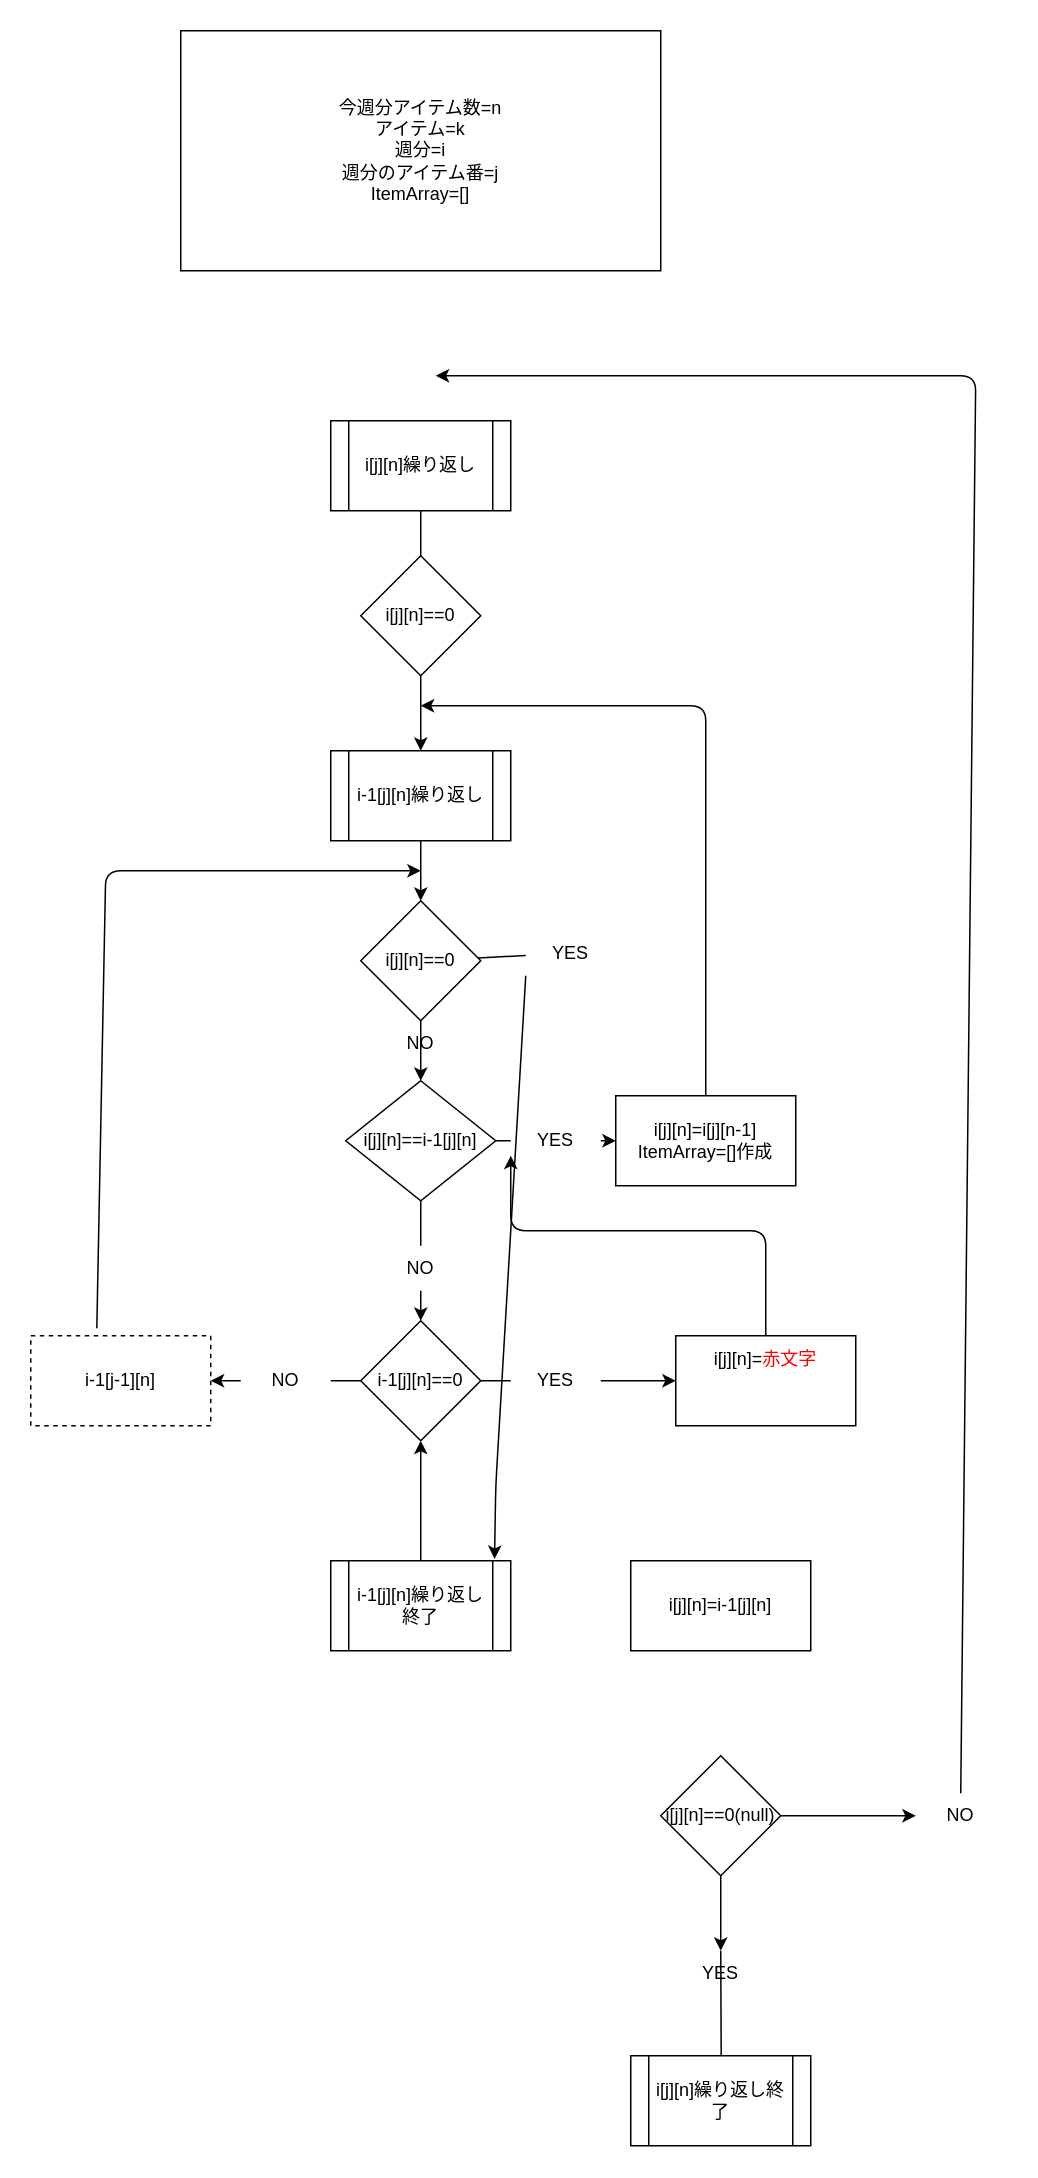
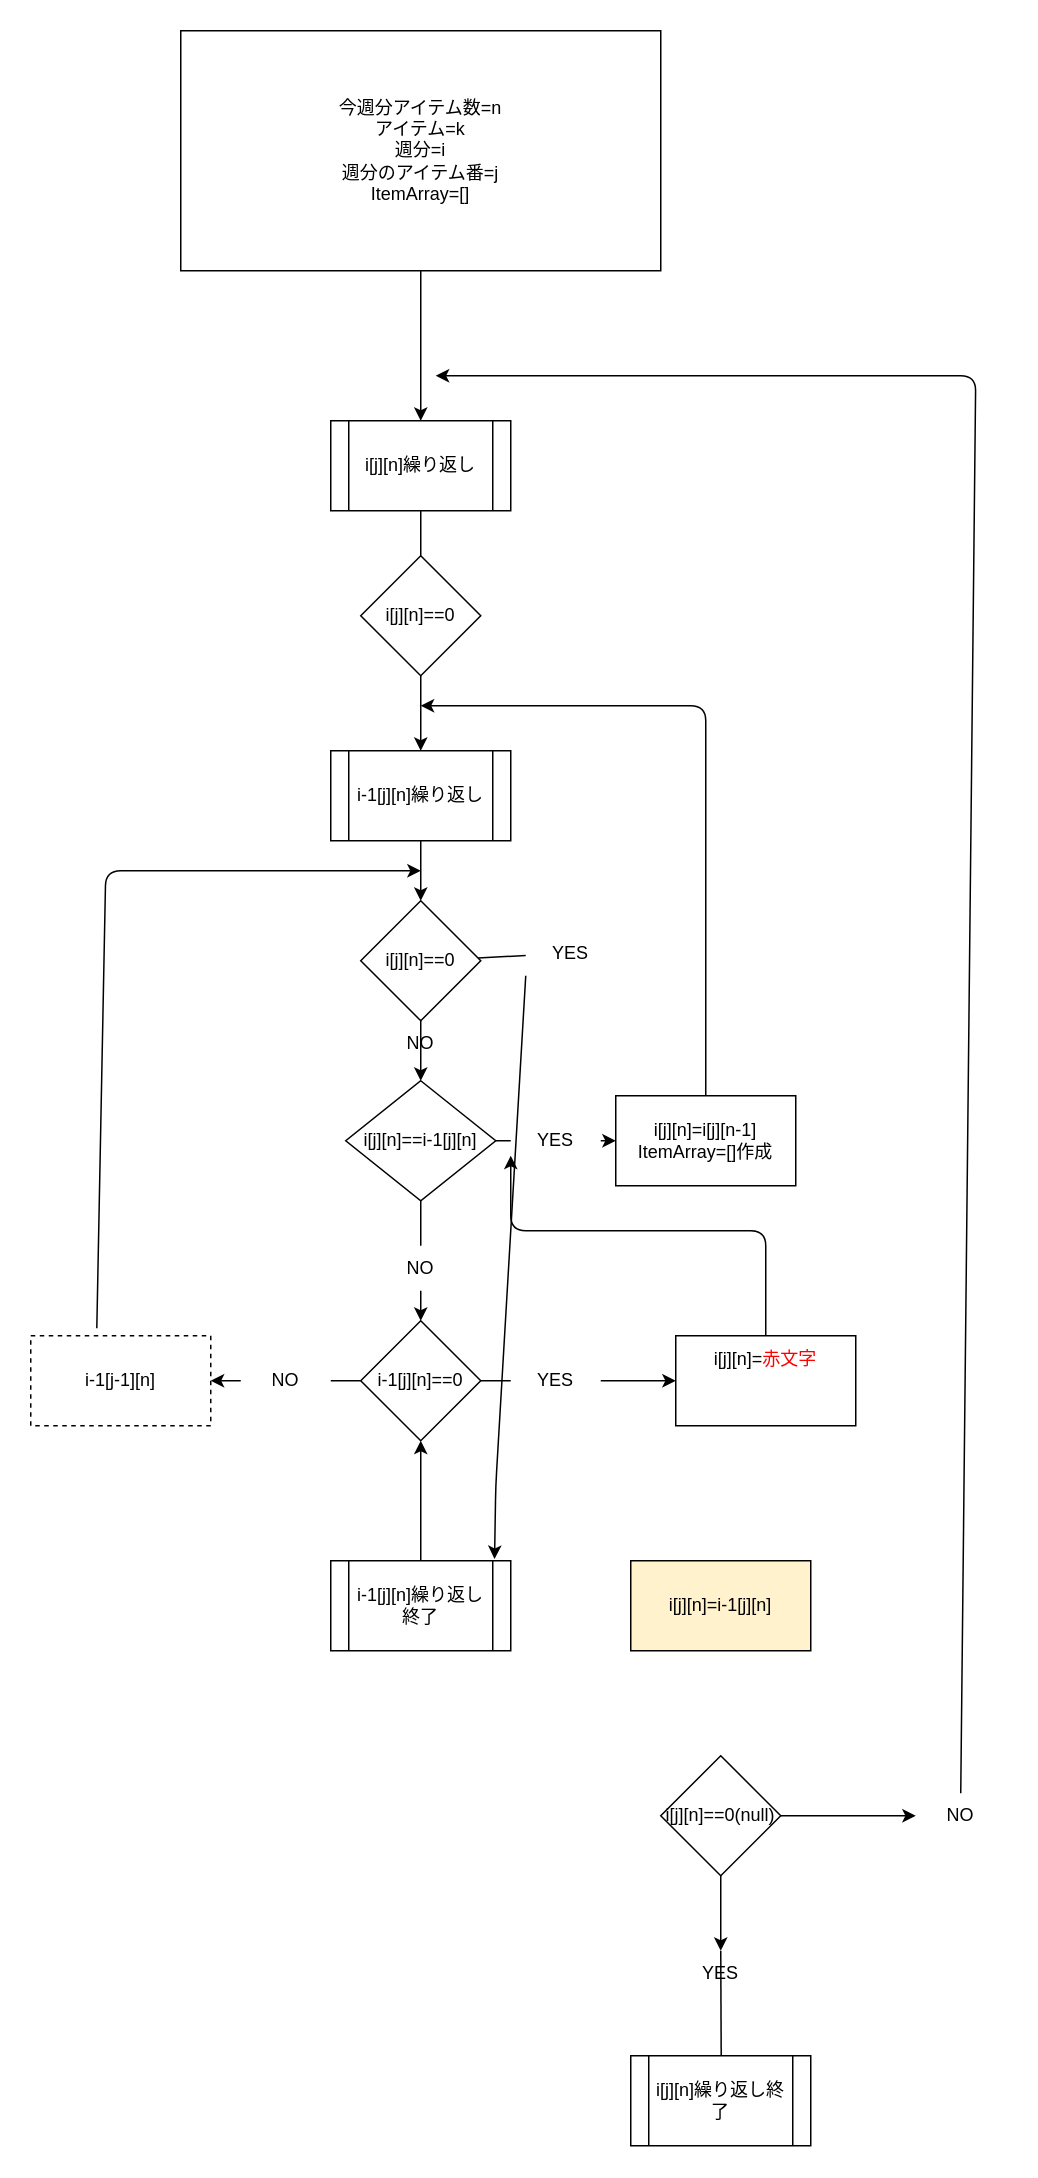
none -> (421, 341)
(721, 1606) -> (721, 1606)
